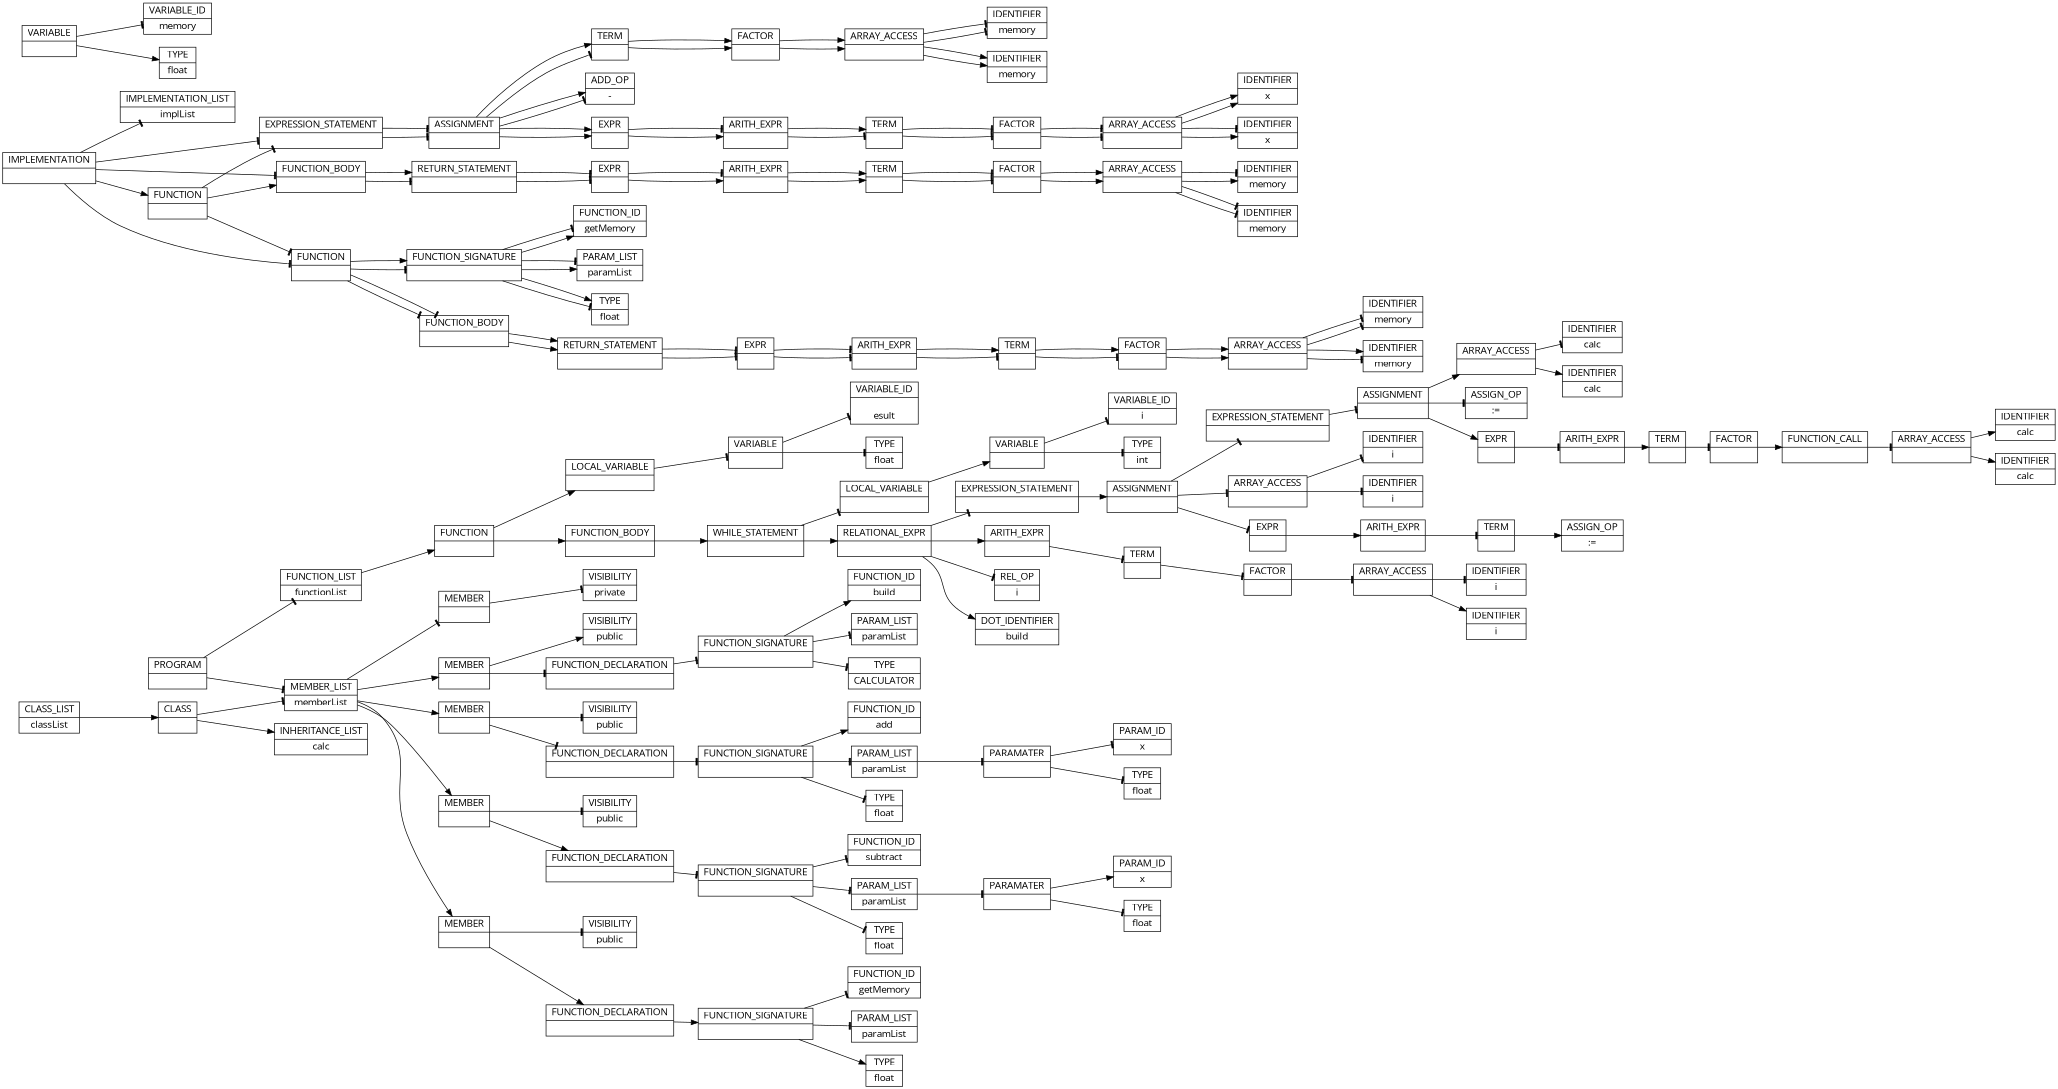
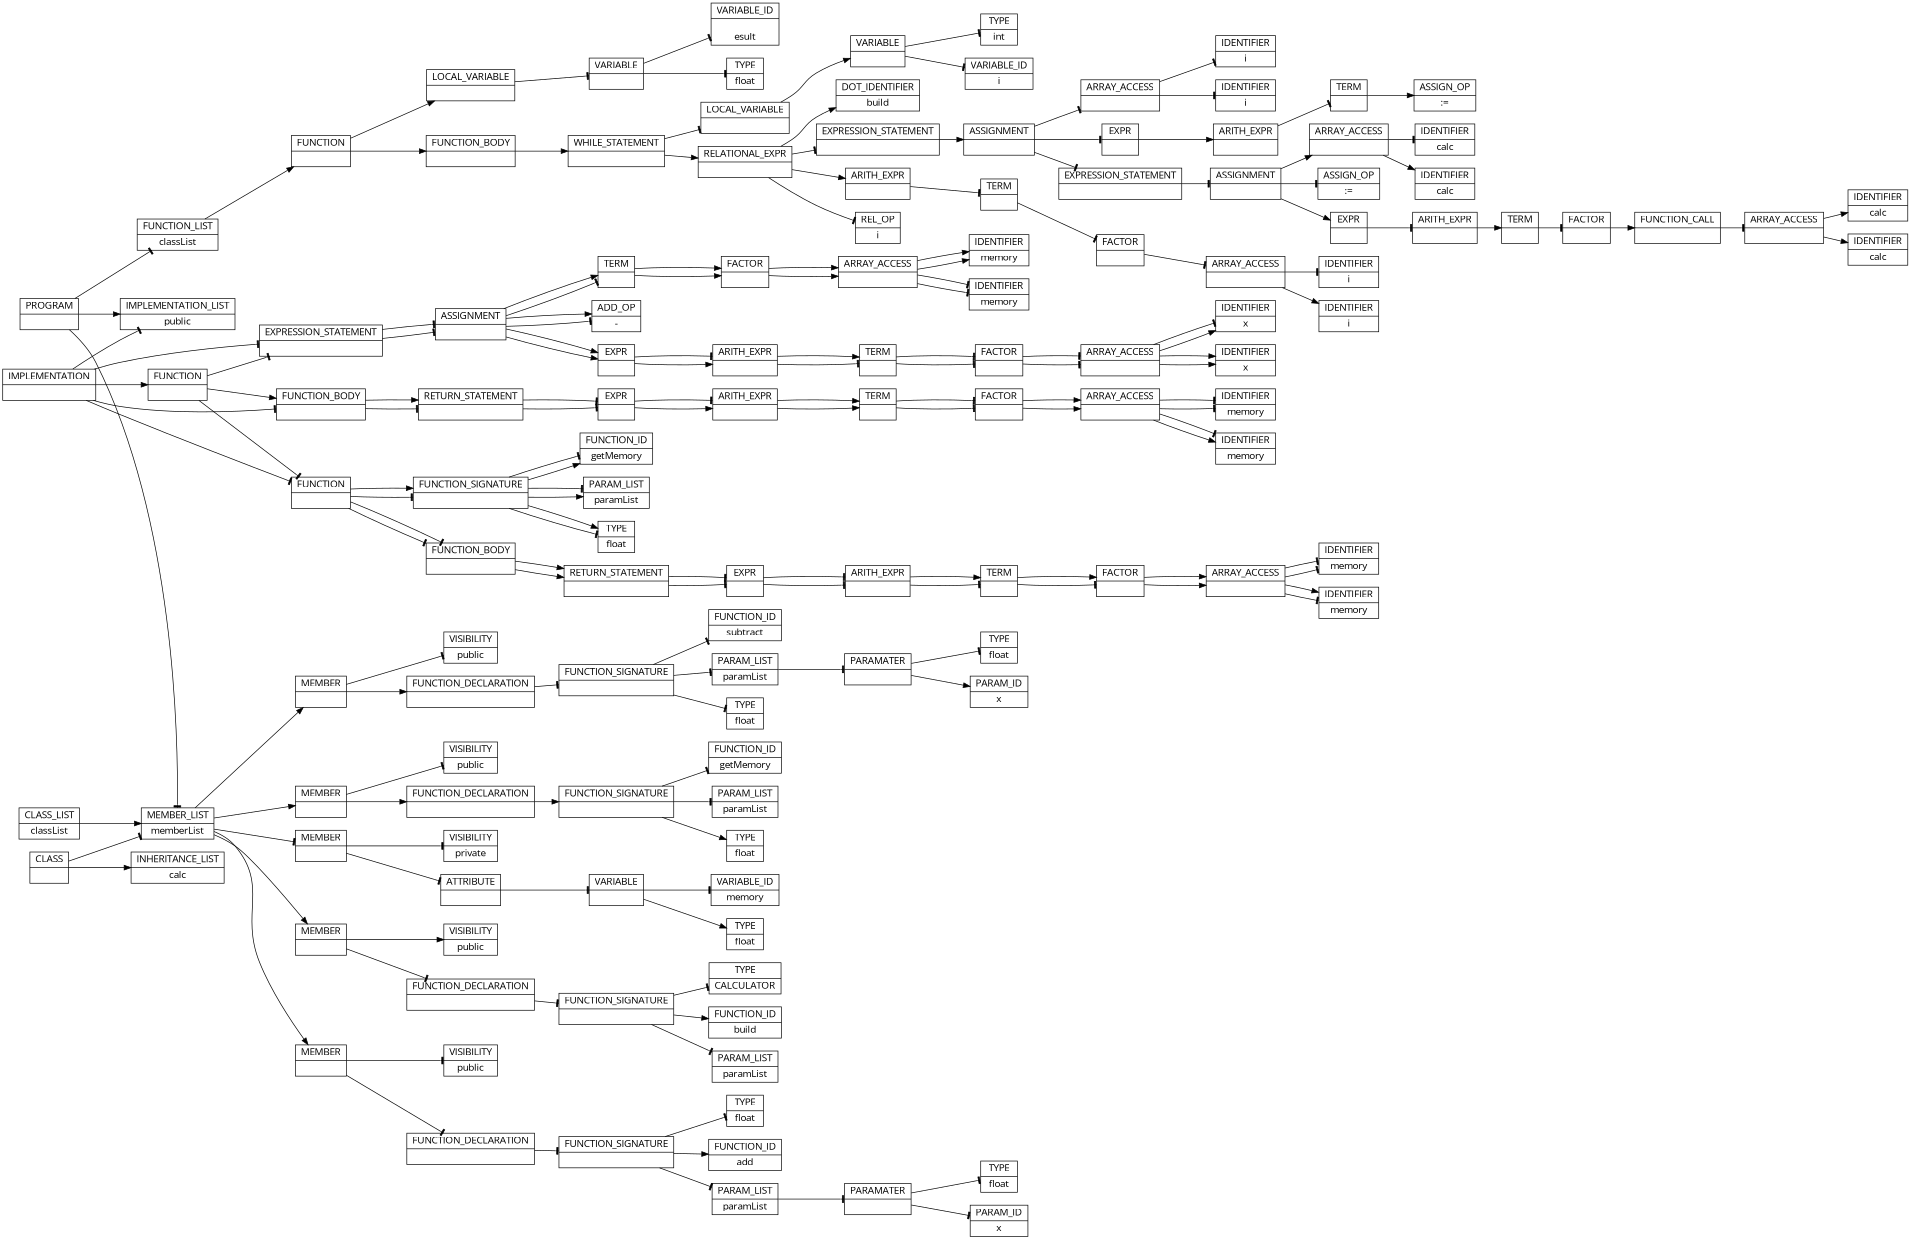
(178, 114) -> (178, 322)
none -> (96, 314)
(321, 593) -> (178, 242)
(115, 718) -> (107, 823)
none -> (471, 890)
